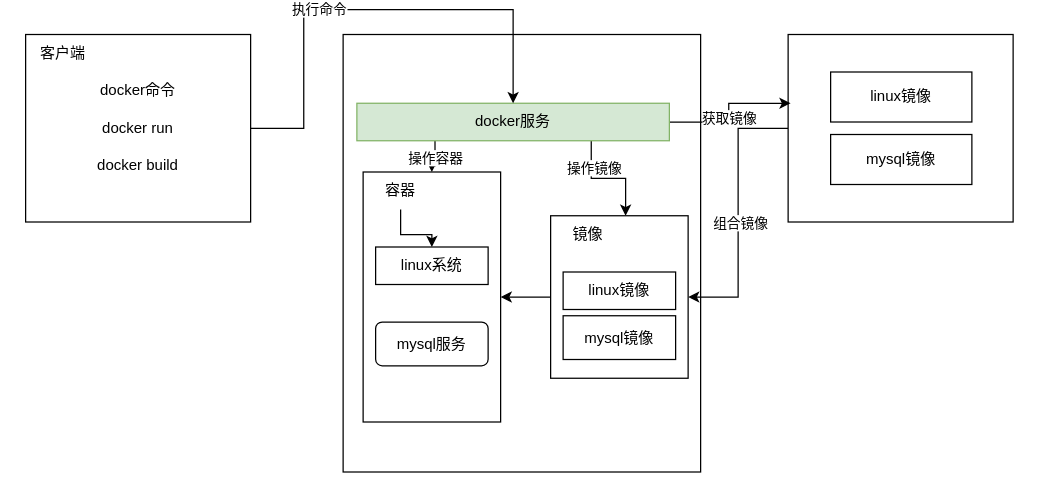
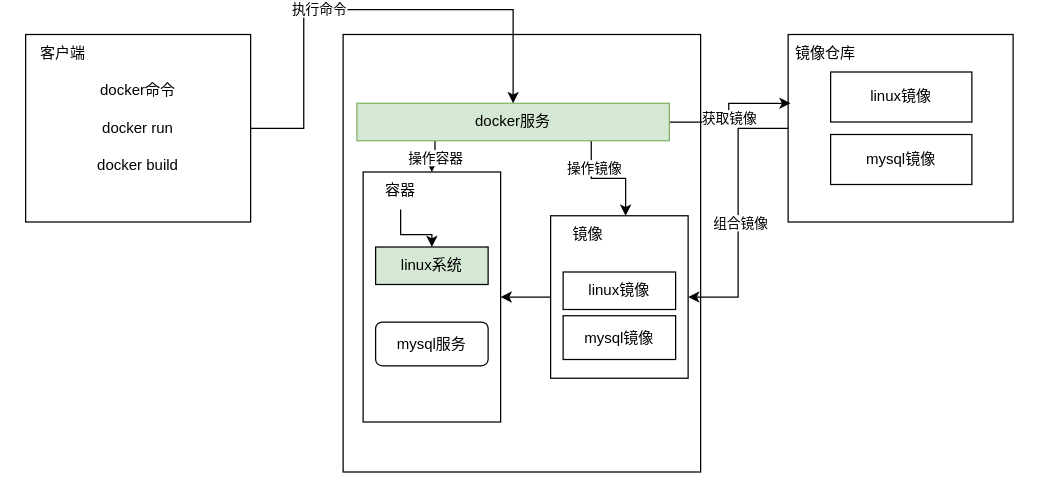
none -> (826, 53)
(432, 266) -> (432, 266)
